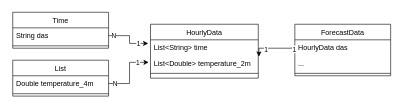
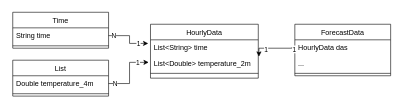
(34, 36) -> (35, 36)
